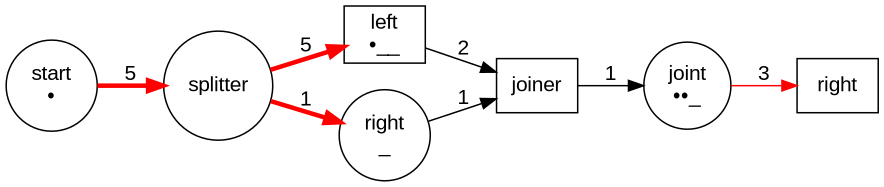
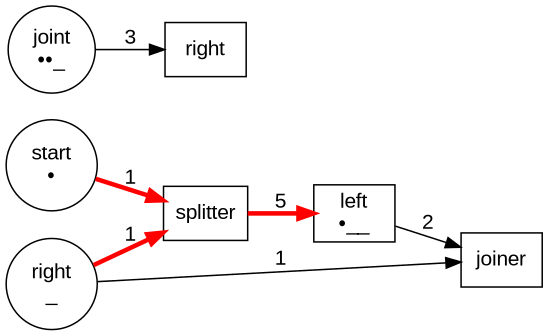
(130, 74) -> (130, 178)
(218, 86) -> (206, 213)
(603, 86) -> none
(756, 86) -> (123, 50)
(298, 110) -> (122, 252)
